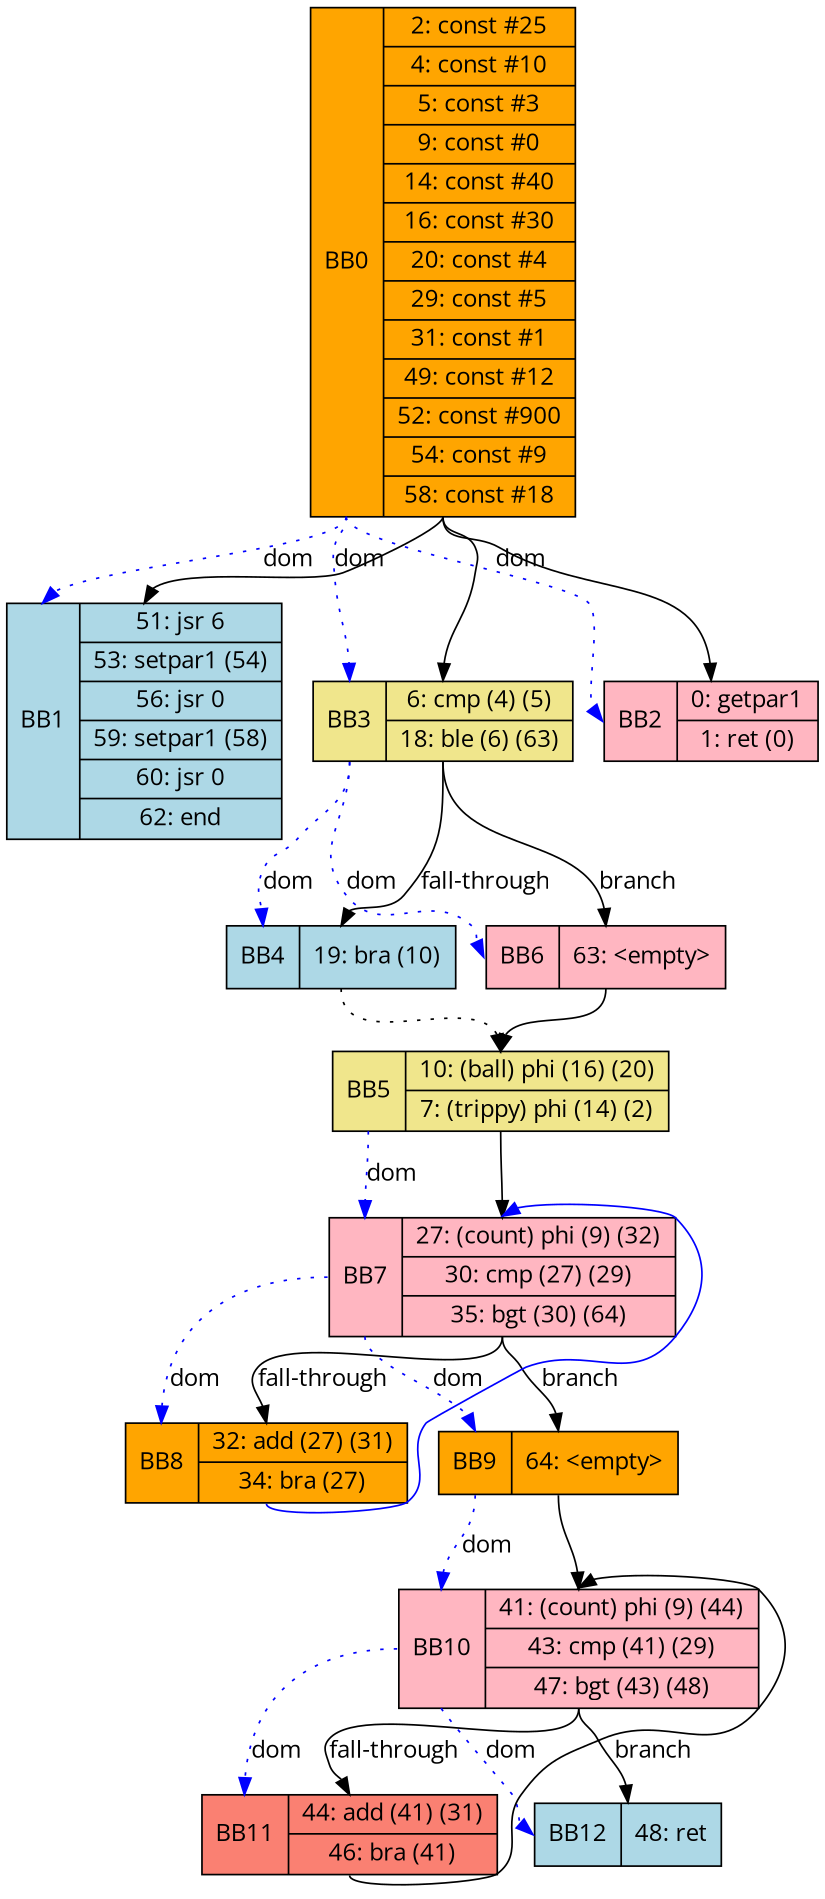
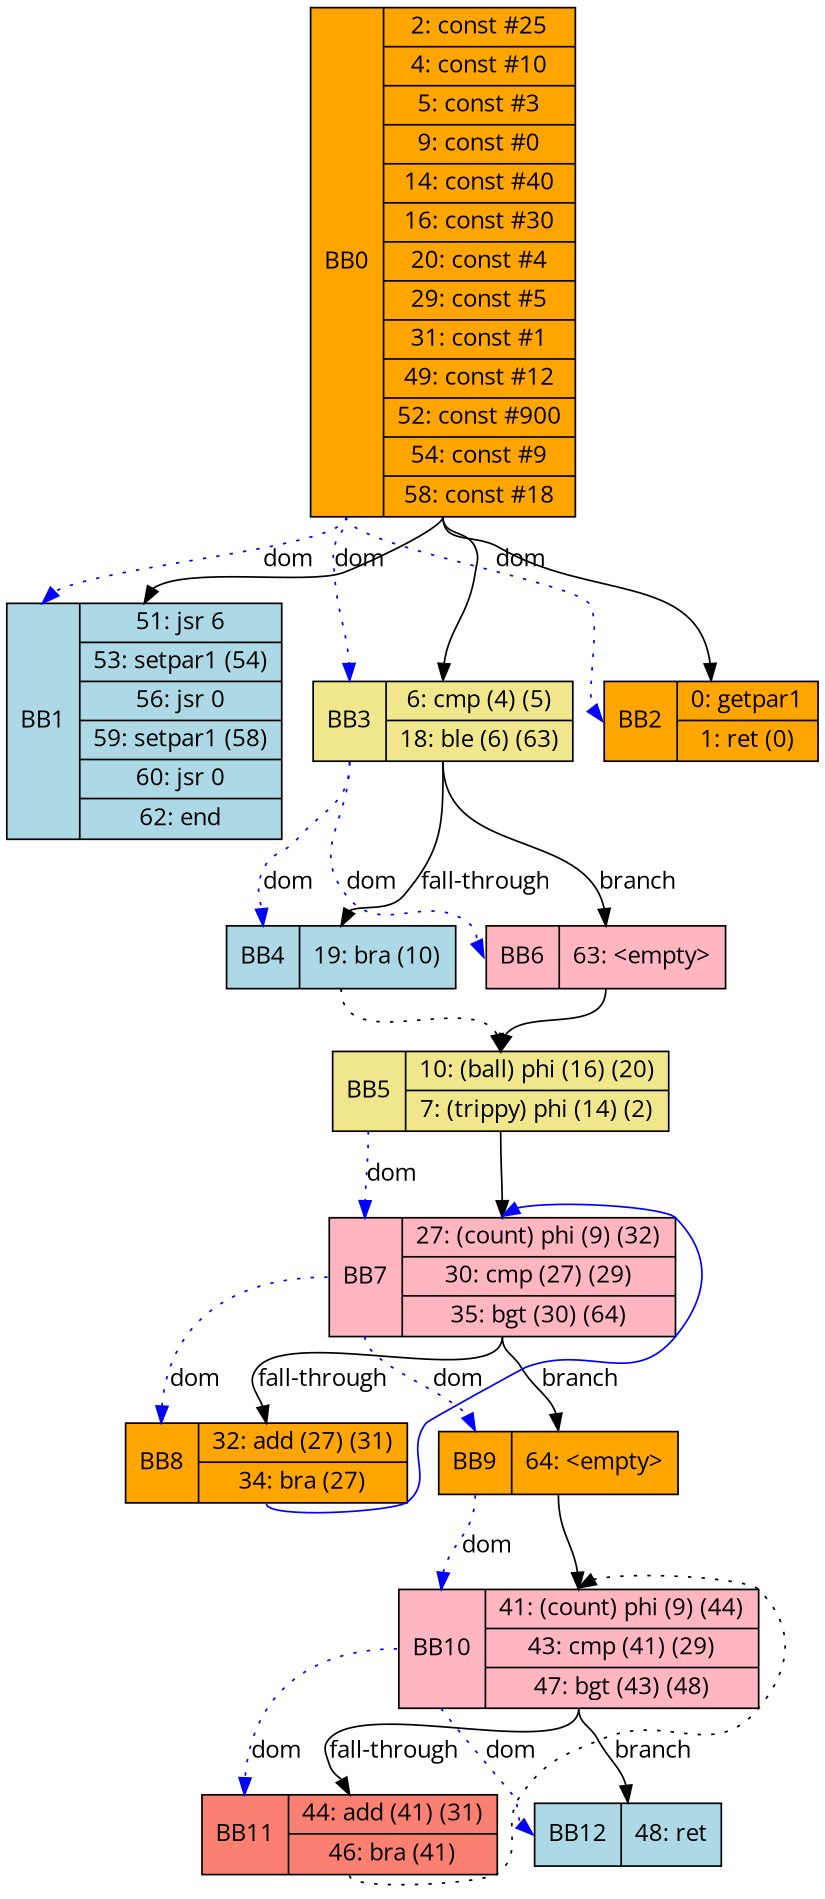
(711, 721) -> (711, 721)
(666, 1731) -> (666, 1731)
